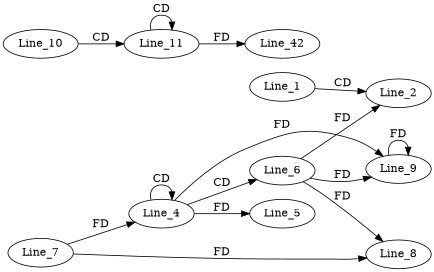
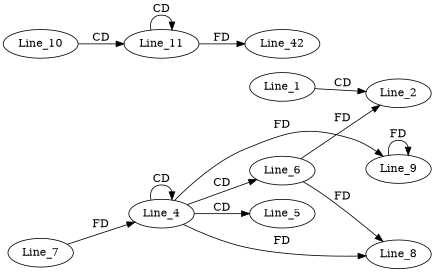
(337, 182) -> none
(222, 208) -> (222, 208)
(216, 258) -> (269, 251)
